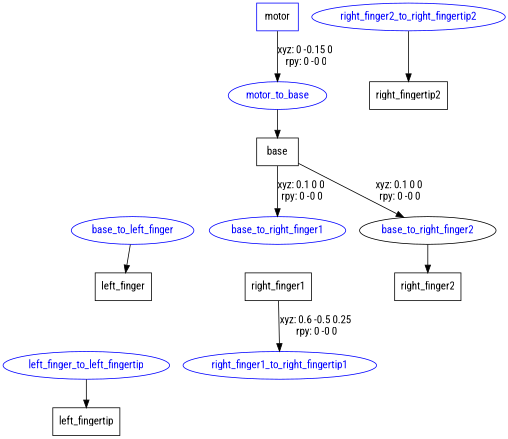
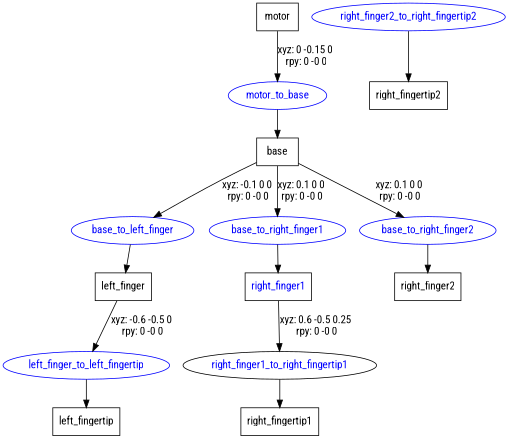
(278, 17) -> (278, 17)
none -> (208, 187)
(428, 230) -> (428, 230)
none -> (278, 255)
(278, 287) -> (278, 287)
none -> (107, 323)
(280, 365) -> (280, 365)
none -> (280, 422)
